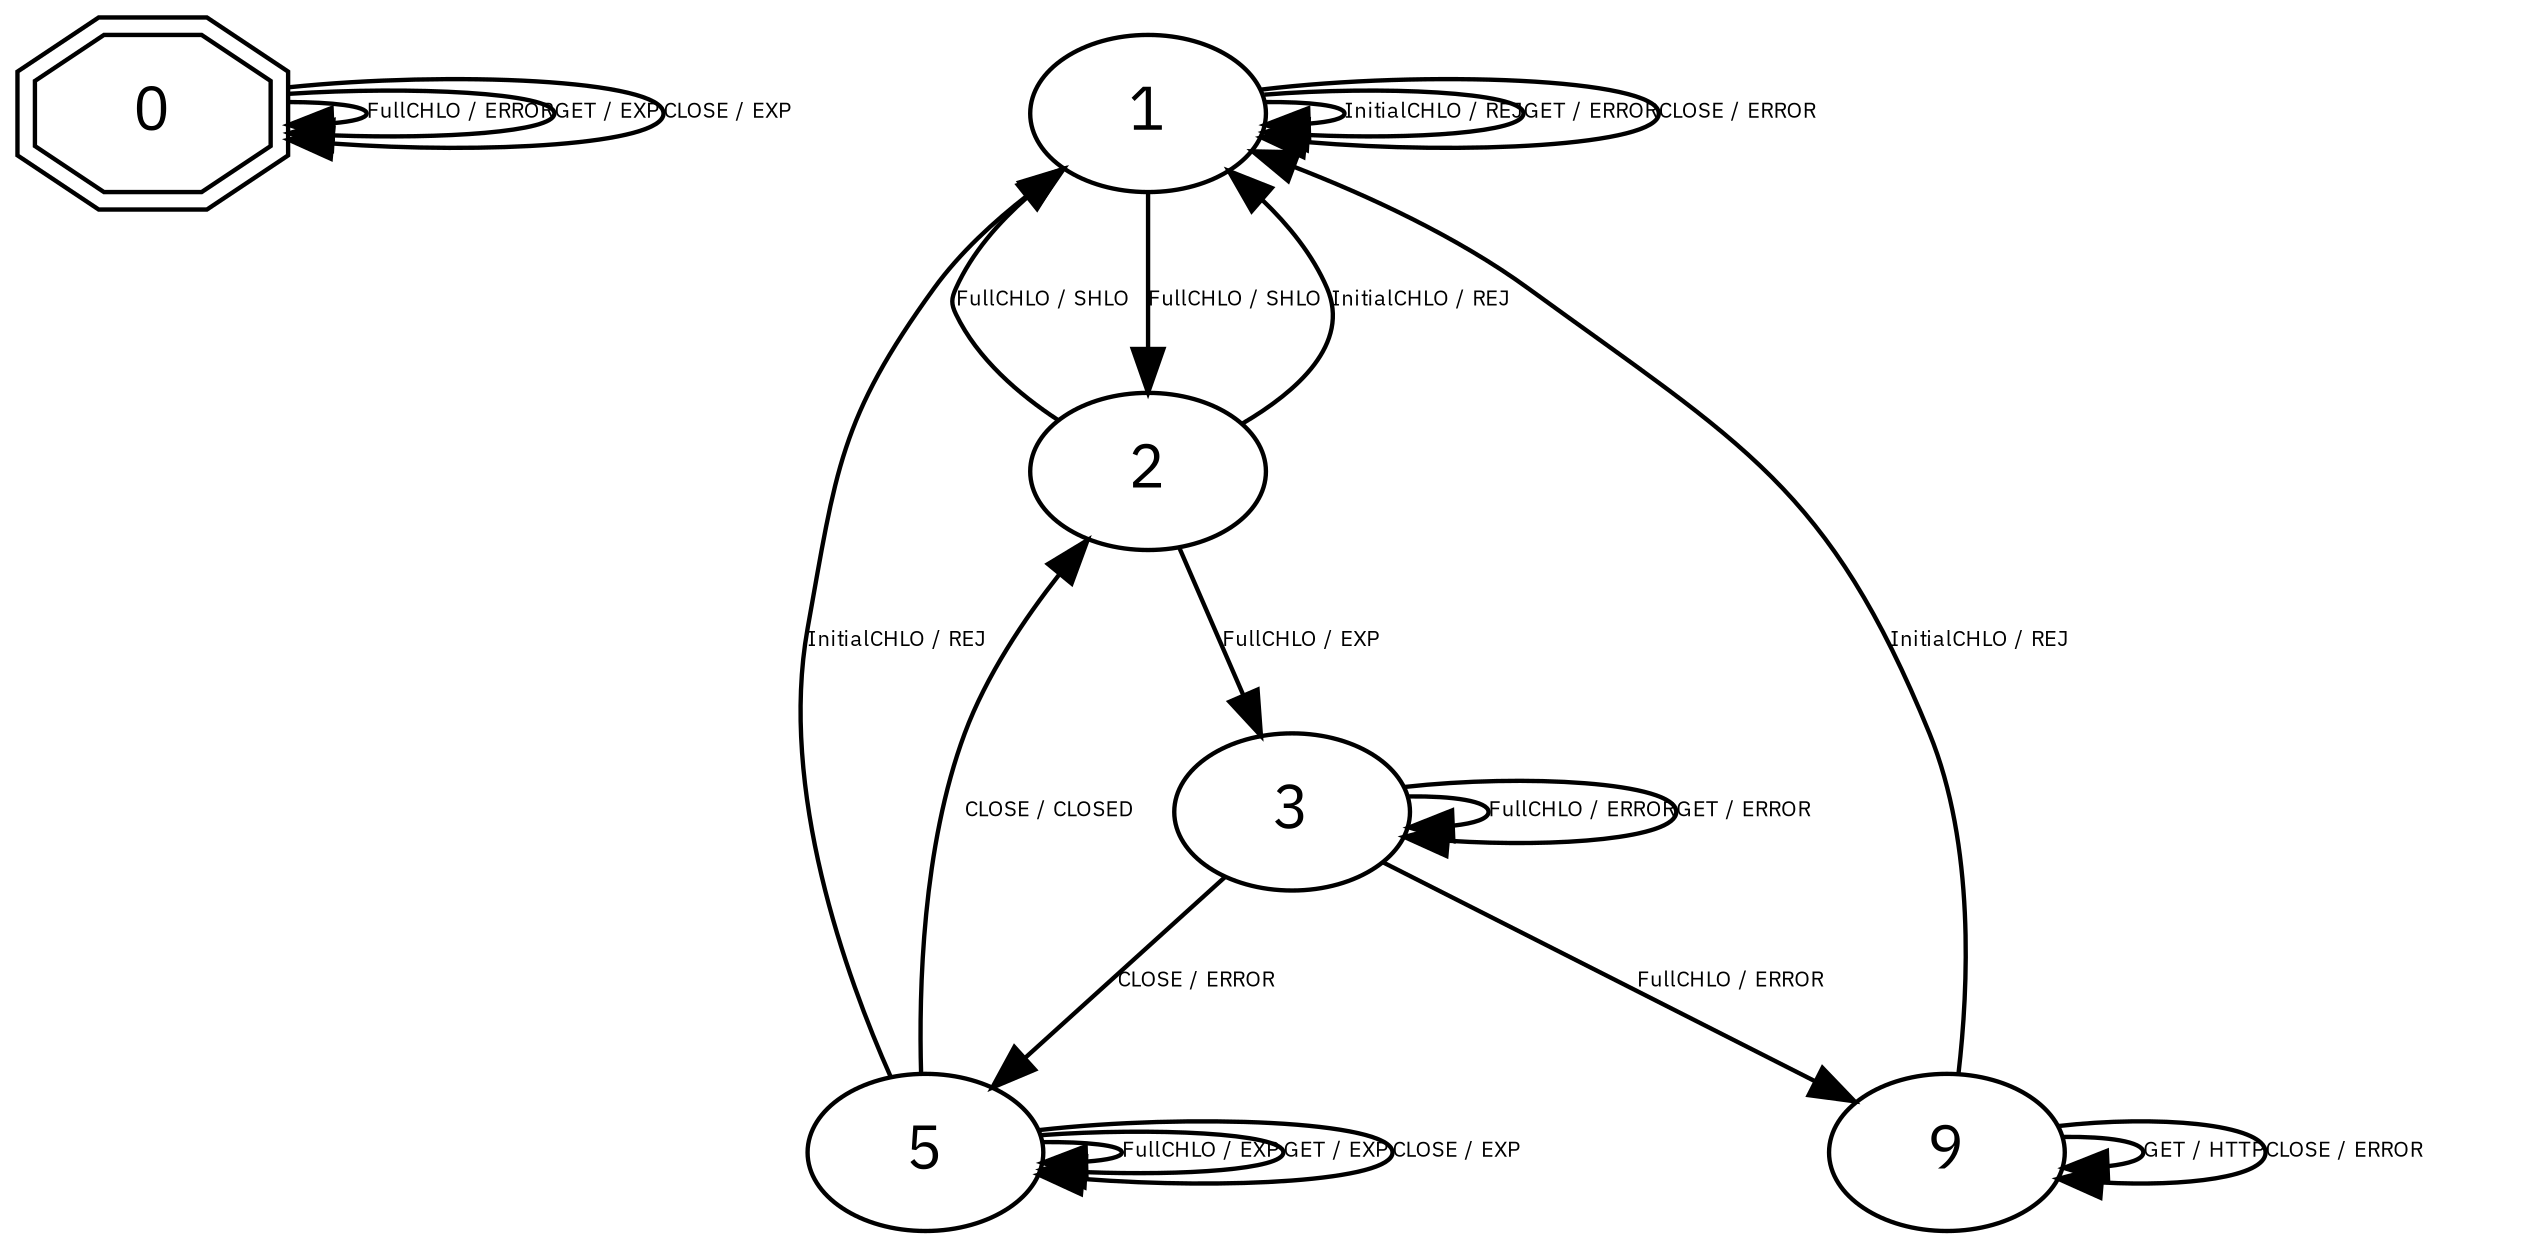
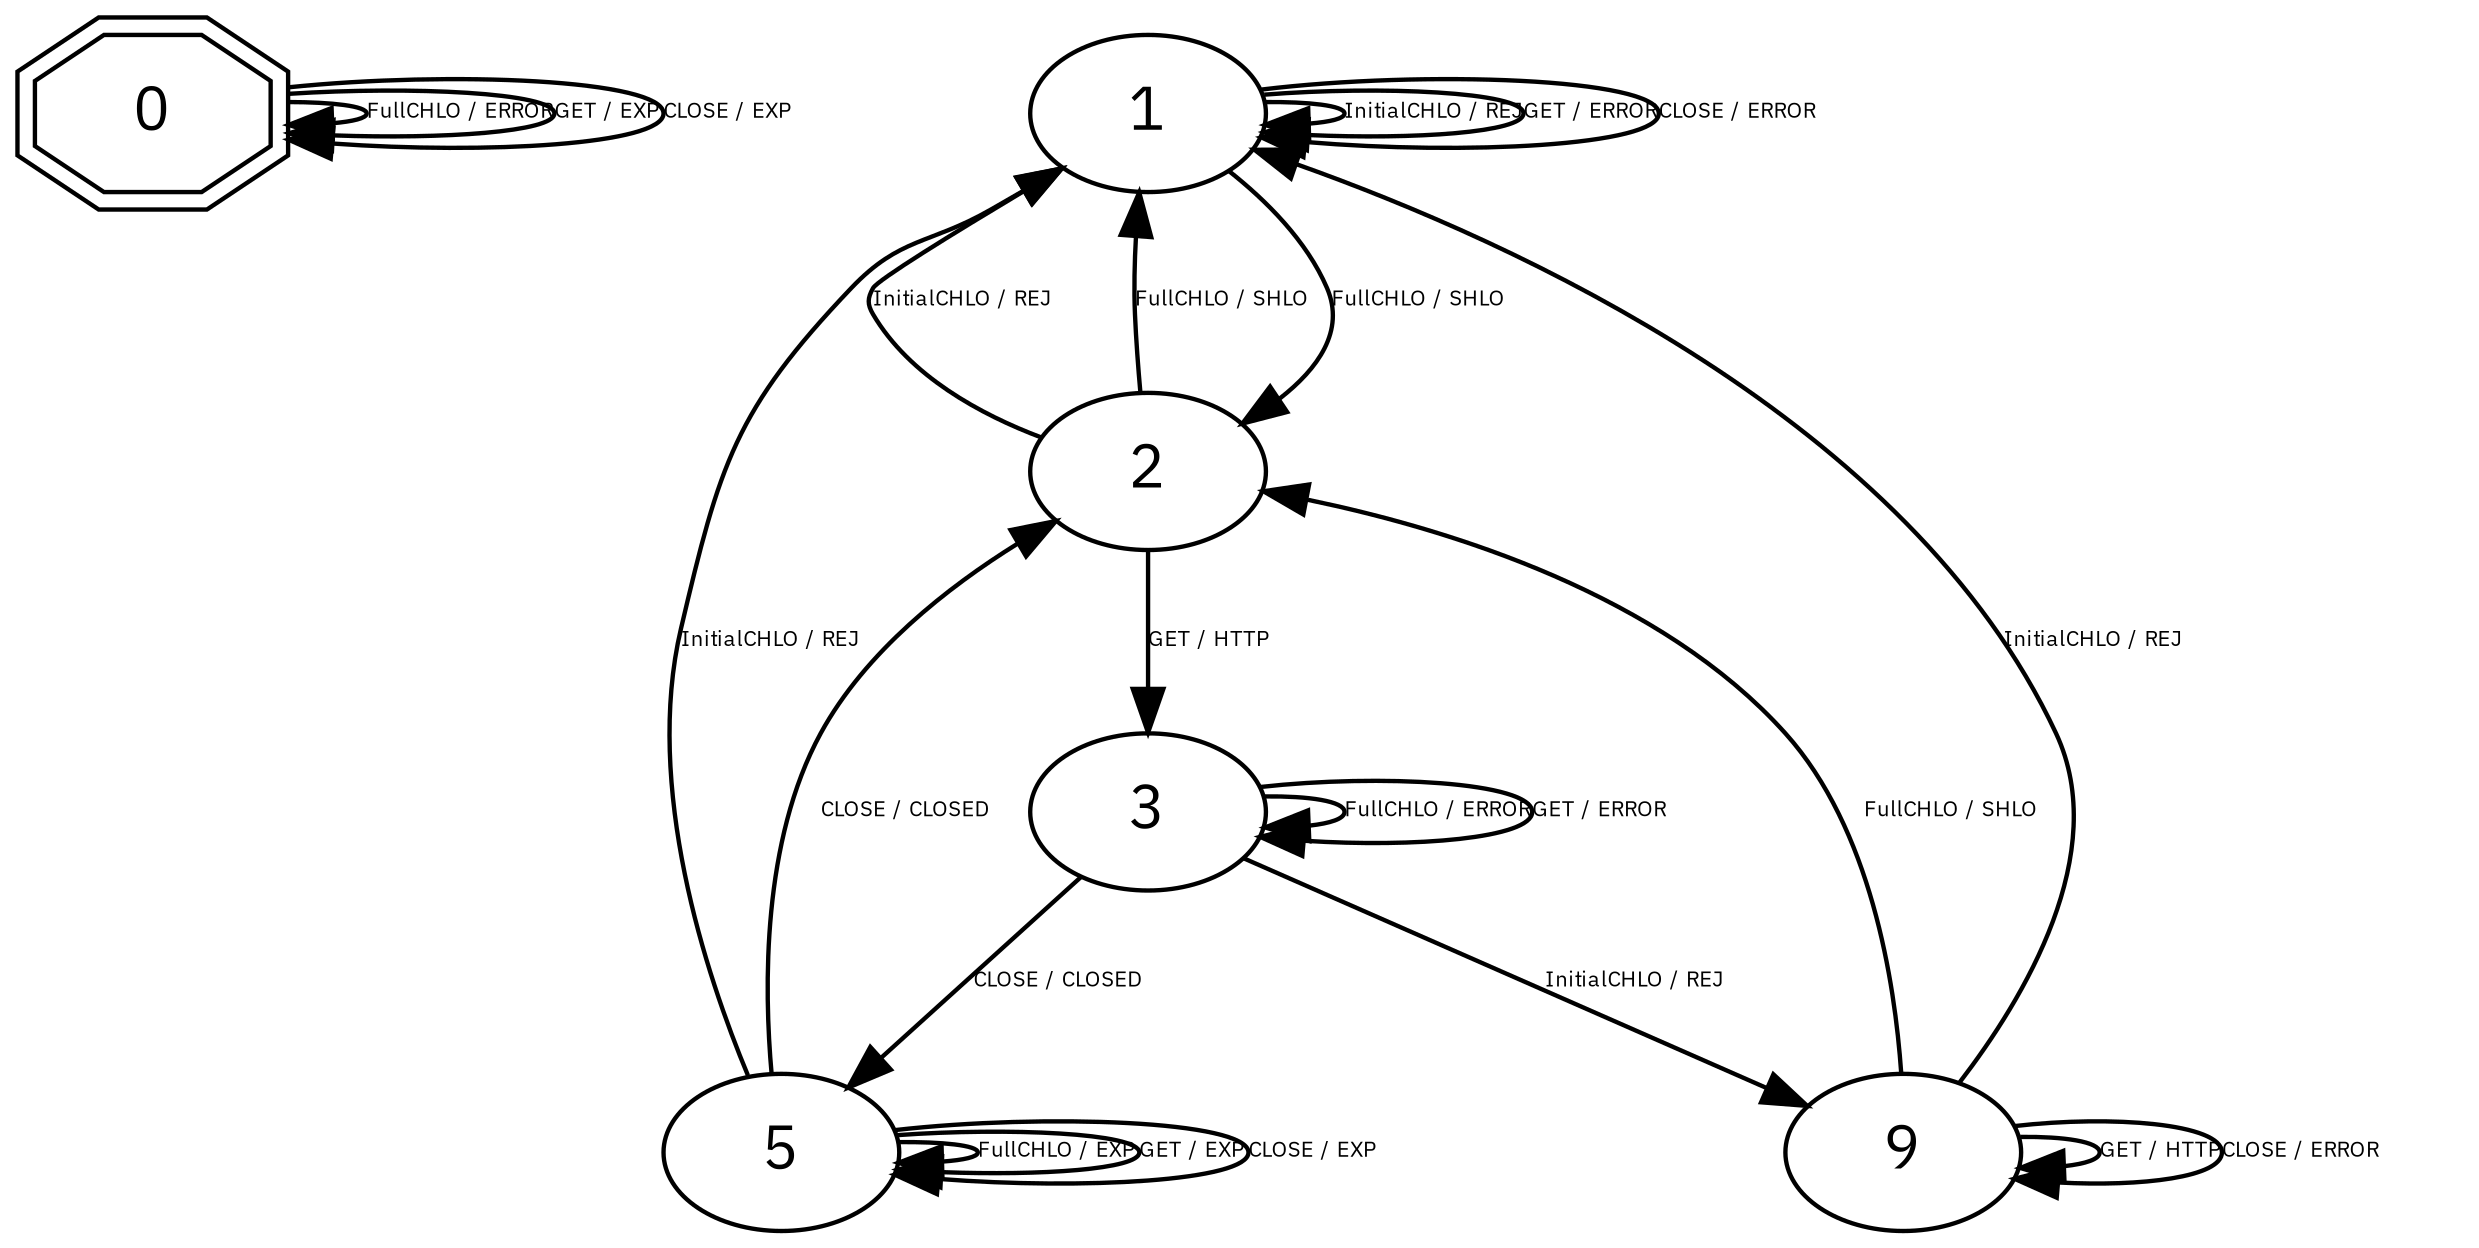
(1303, 642) -> (1209, 642)
none -> (1721, 674)
(1198, 982) -> (1059, 982)
(1731, 982) -> (1635, 982)
